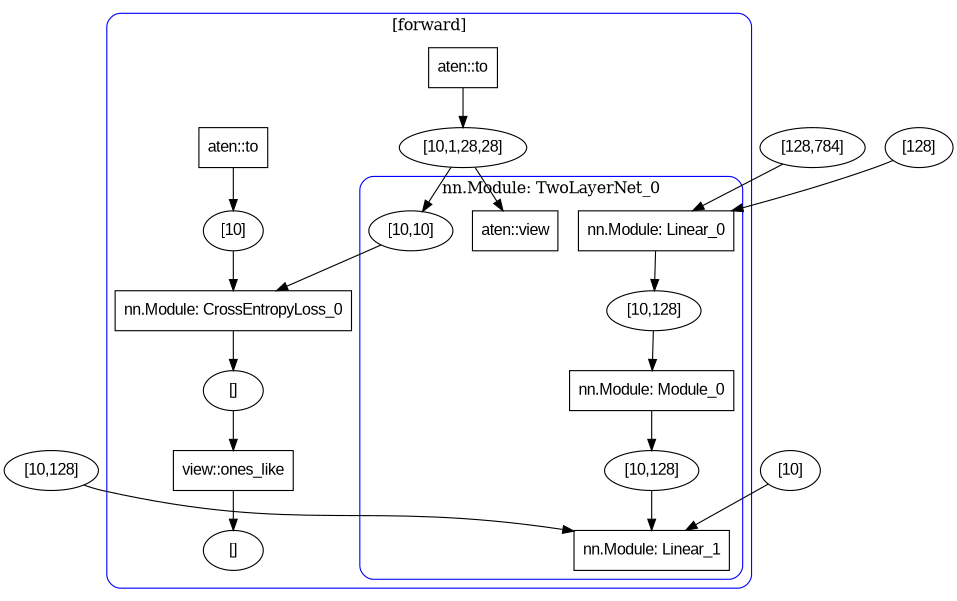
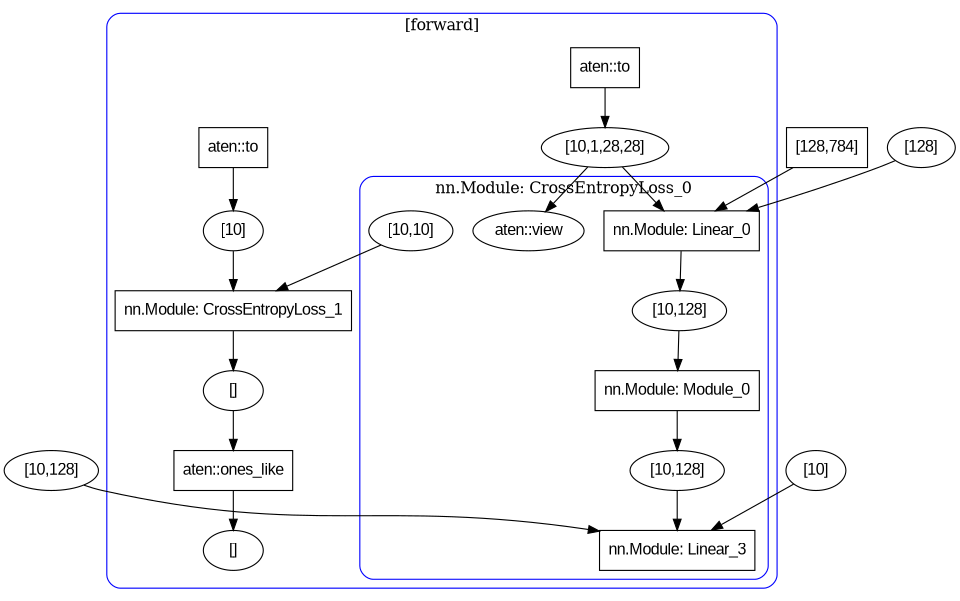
(813, 148) -> (827, 148)
(440, 185) -> (639, 185)
(551, 189) -> (564, 189)
(515, 231) -> (529, 231)
(233, 311) -> (233, 311)
(233, 471) -> (233, 471)
(652, 550) -> (677, 550)
